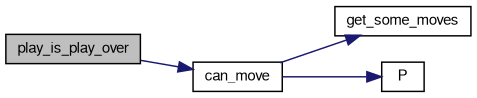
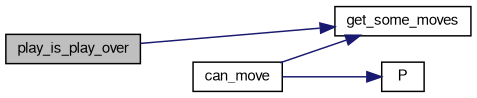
(160, 64) -> (230, 36)
